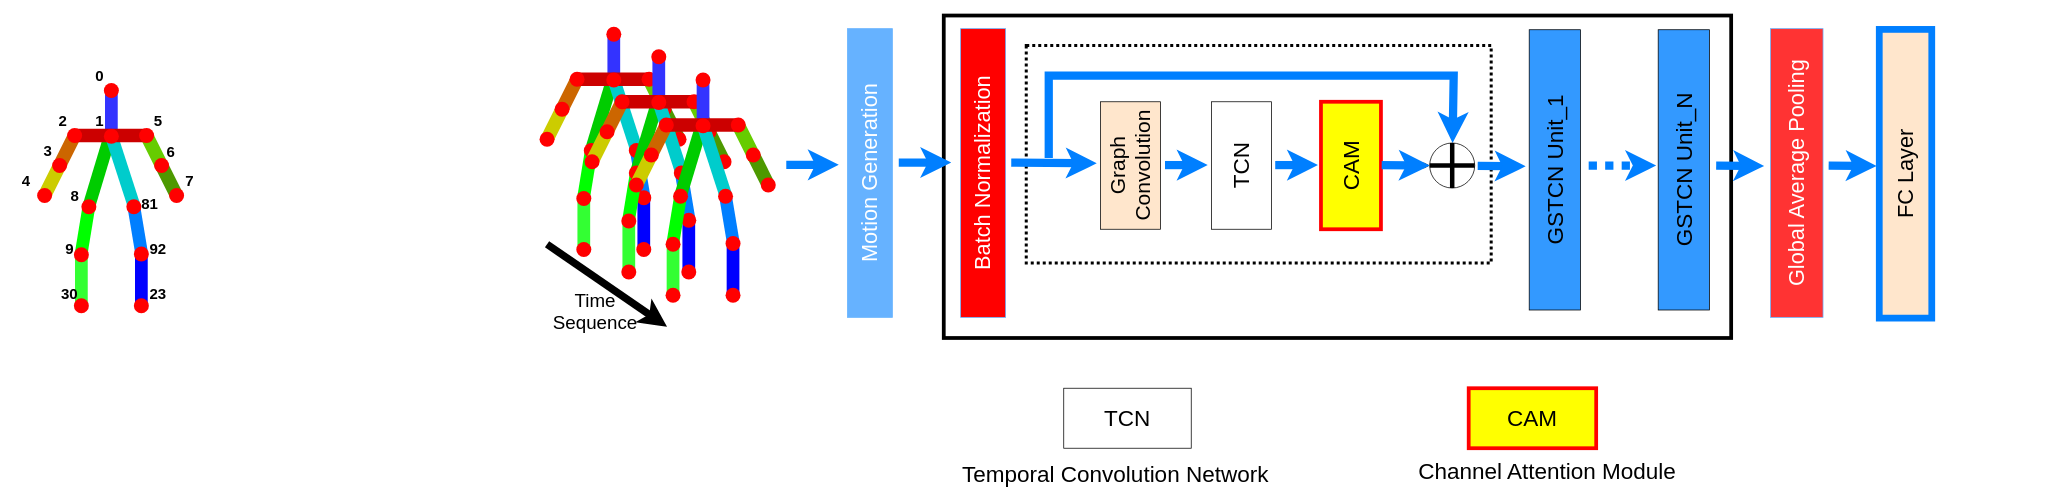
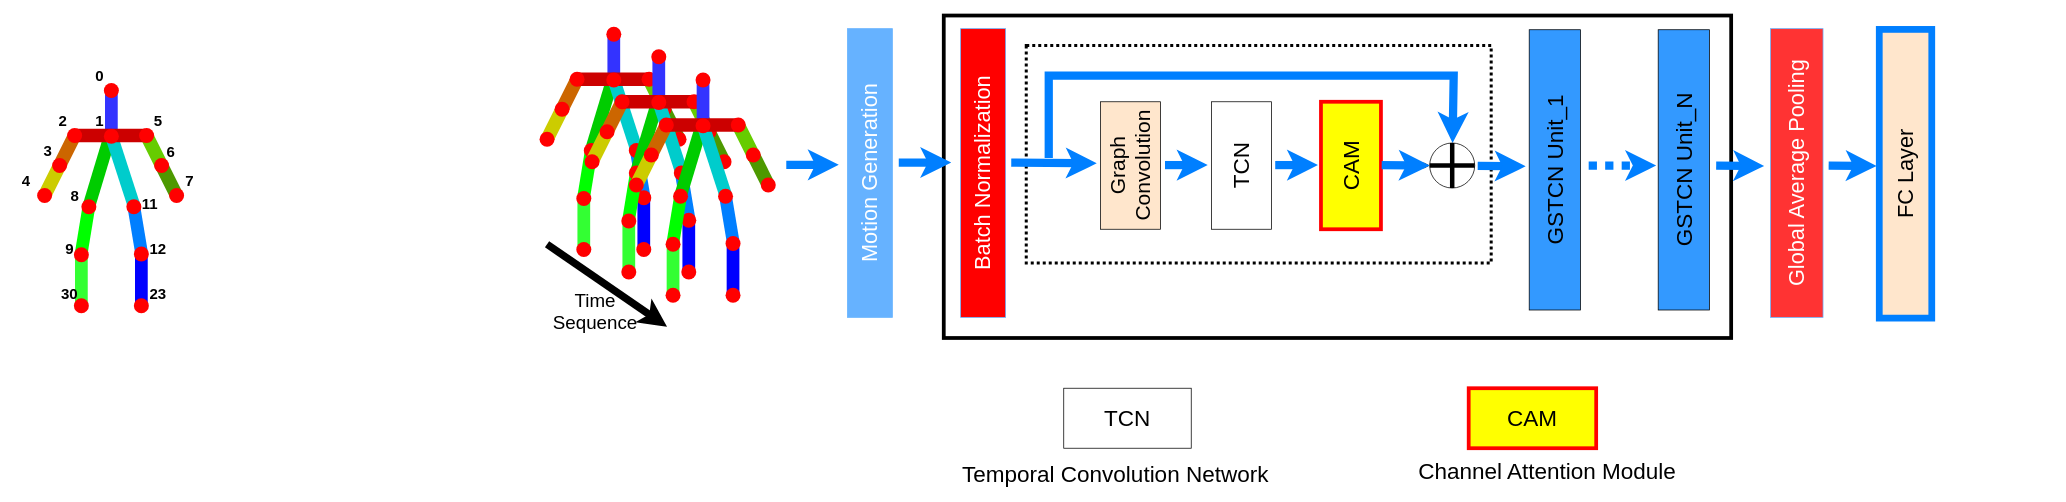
(150, 203) -> (150, 203)
(158, 248) -> (158, 248)
